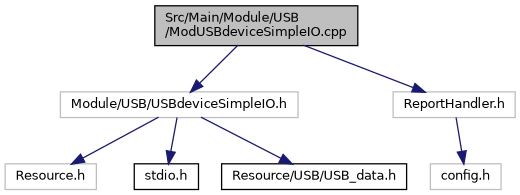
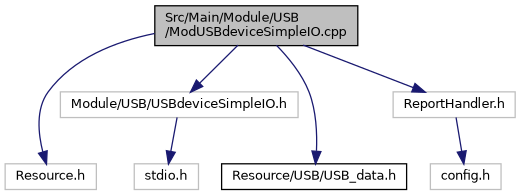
(121, 138) -> (70, 70)
(241, 138) -> (309, 93)
(166, 177) -> (166, 177)
